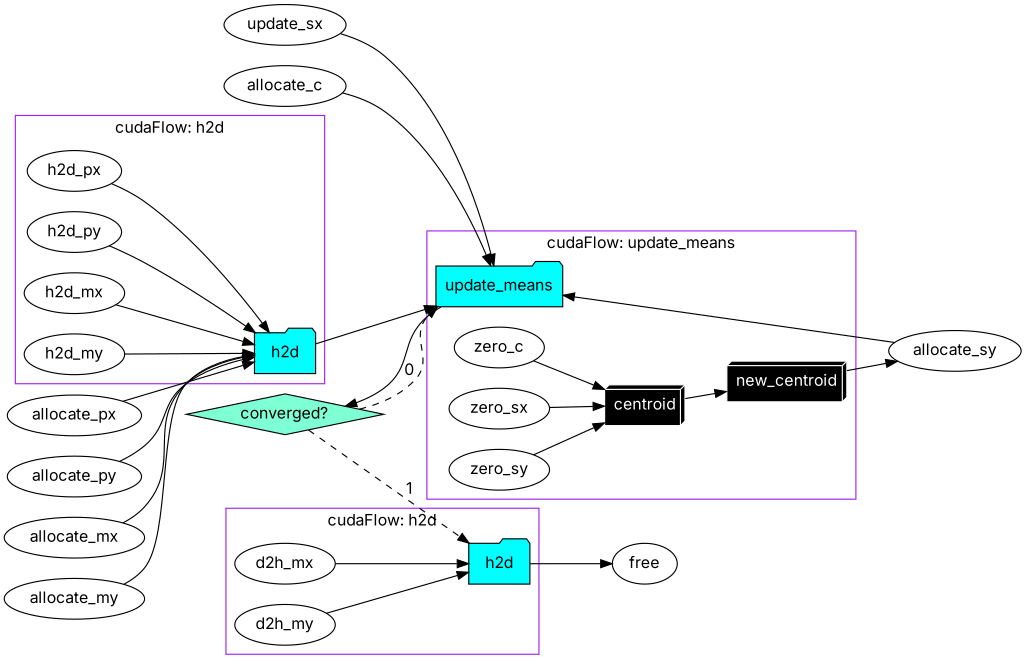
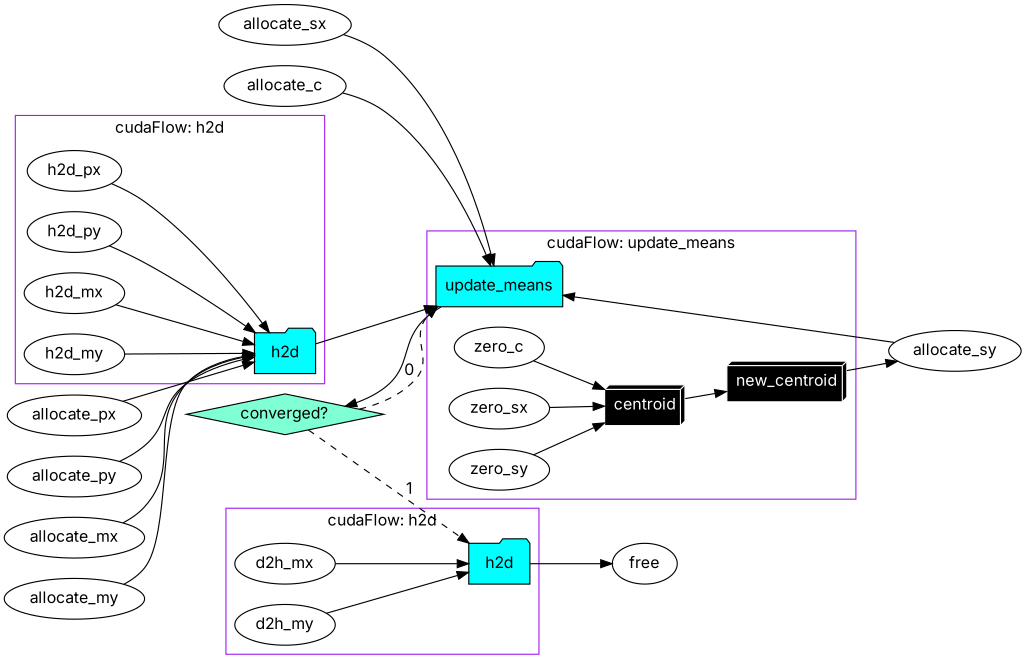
(285, 25) -> (285, 25)
